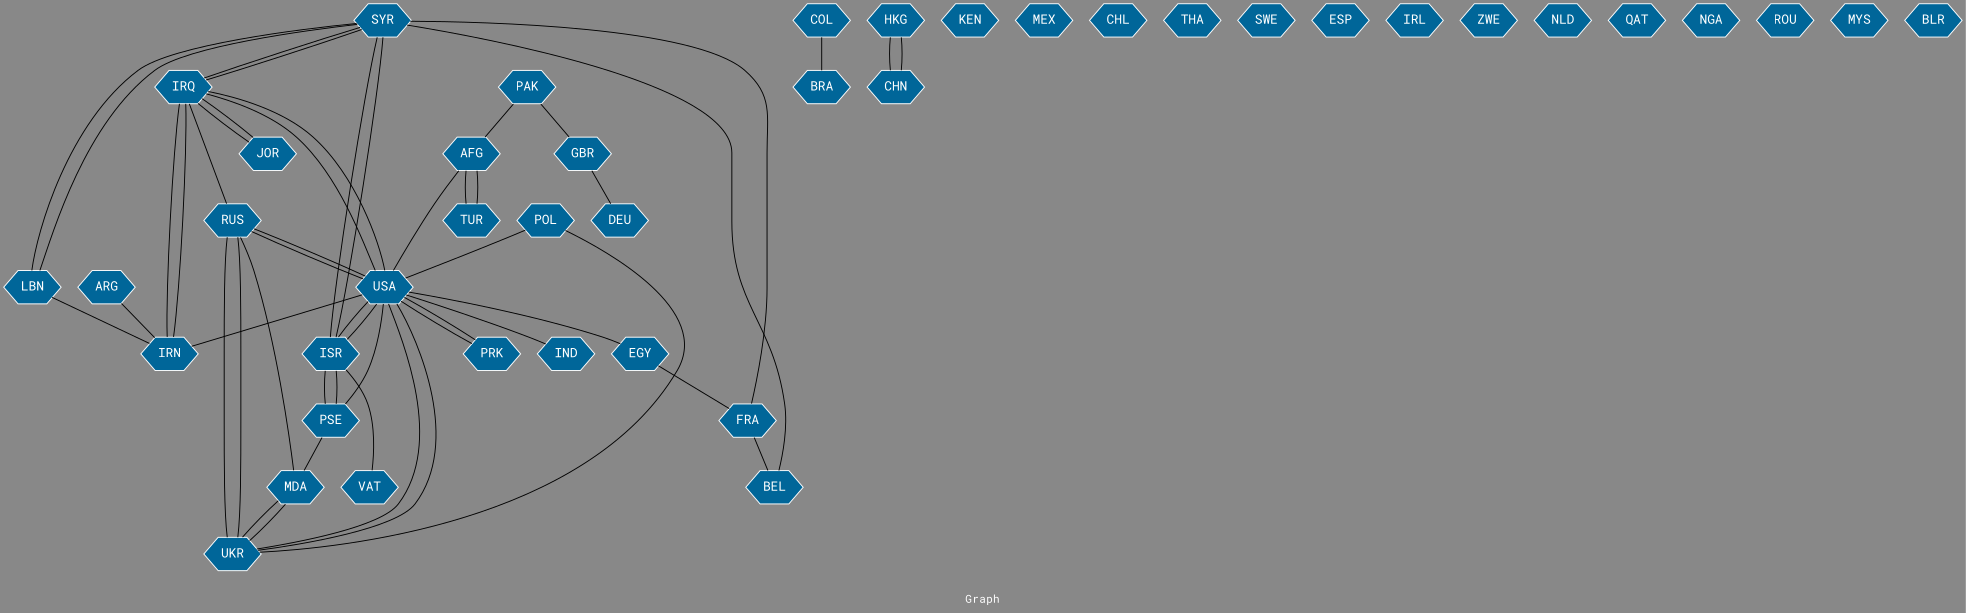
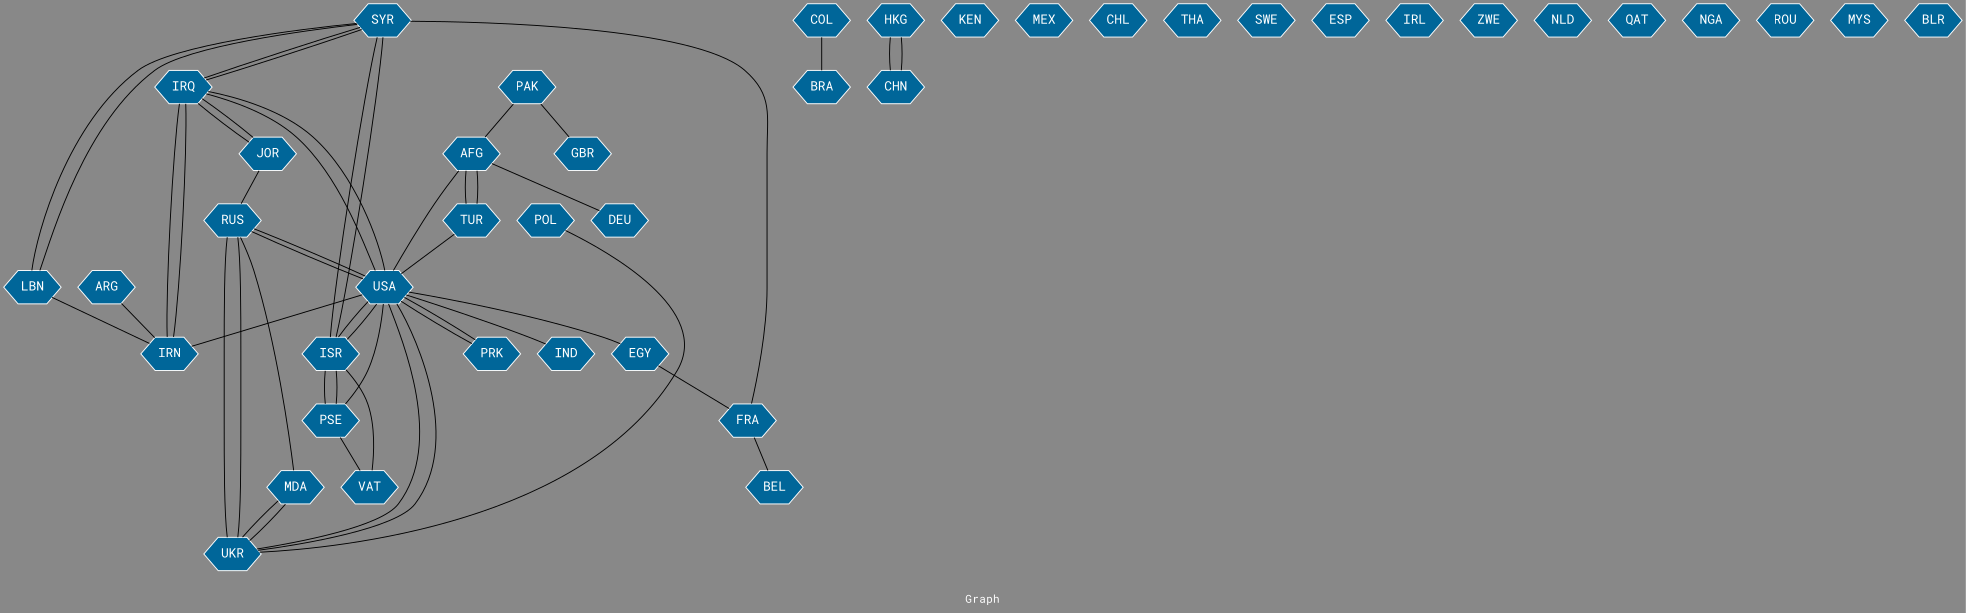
(725, 137) -> none
(208, 154) -> (250, 187)
(601, 187) -> (546, 187)
(466, 254) -> (428, 254)
(313, 454) -> (350, 454)
